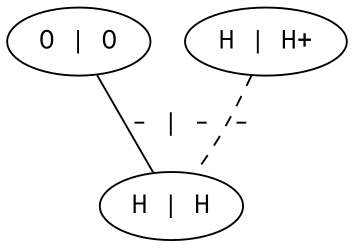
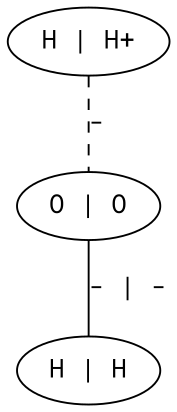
(226, 126) -> (89, 124)
